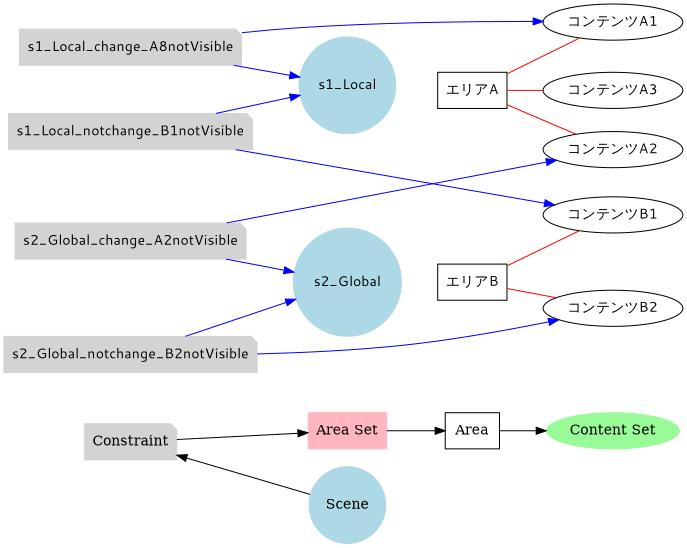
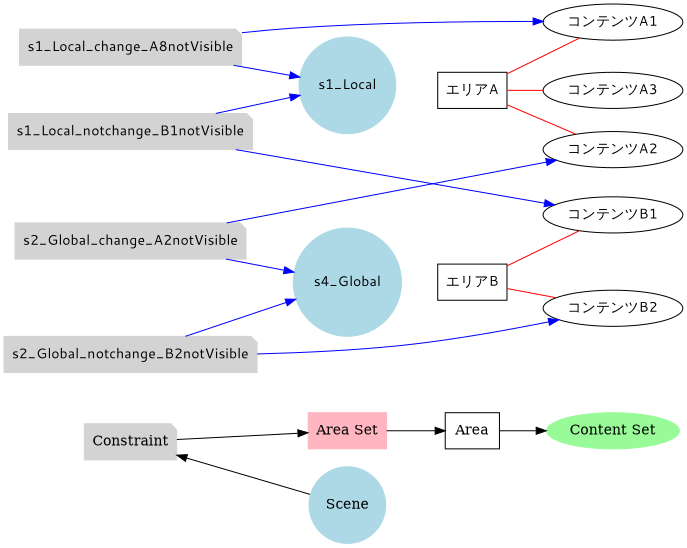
(347, 282) -> (347, 282)
